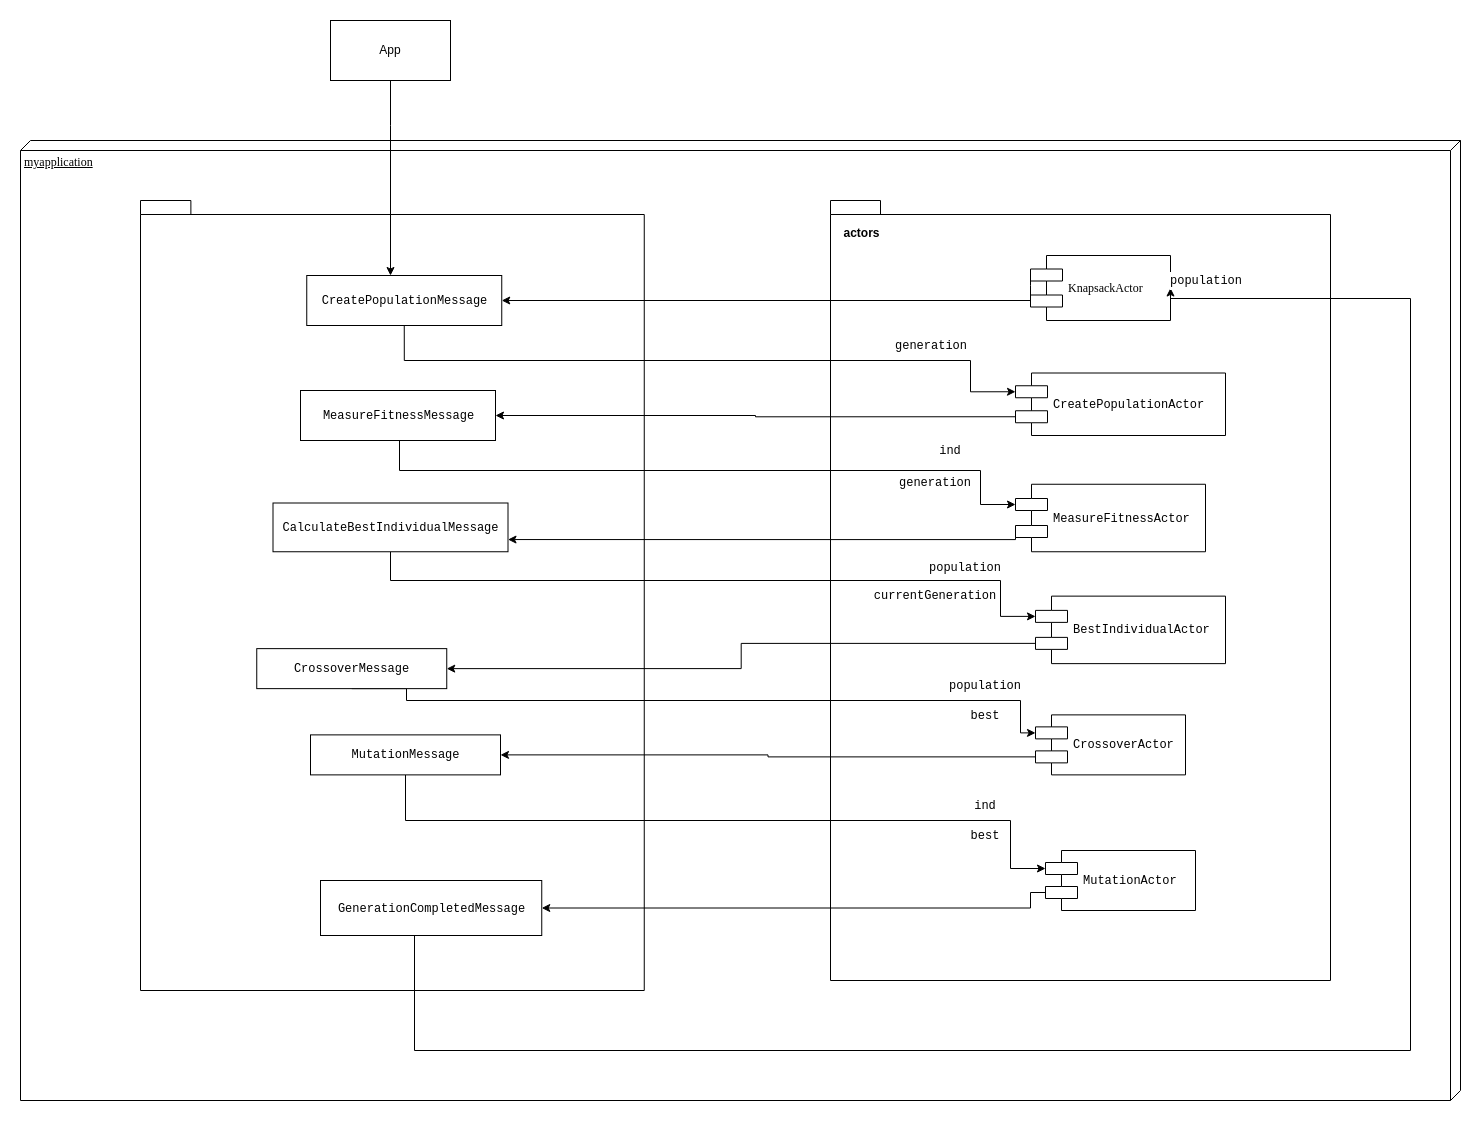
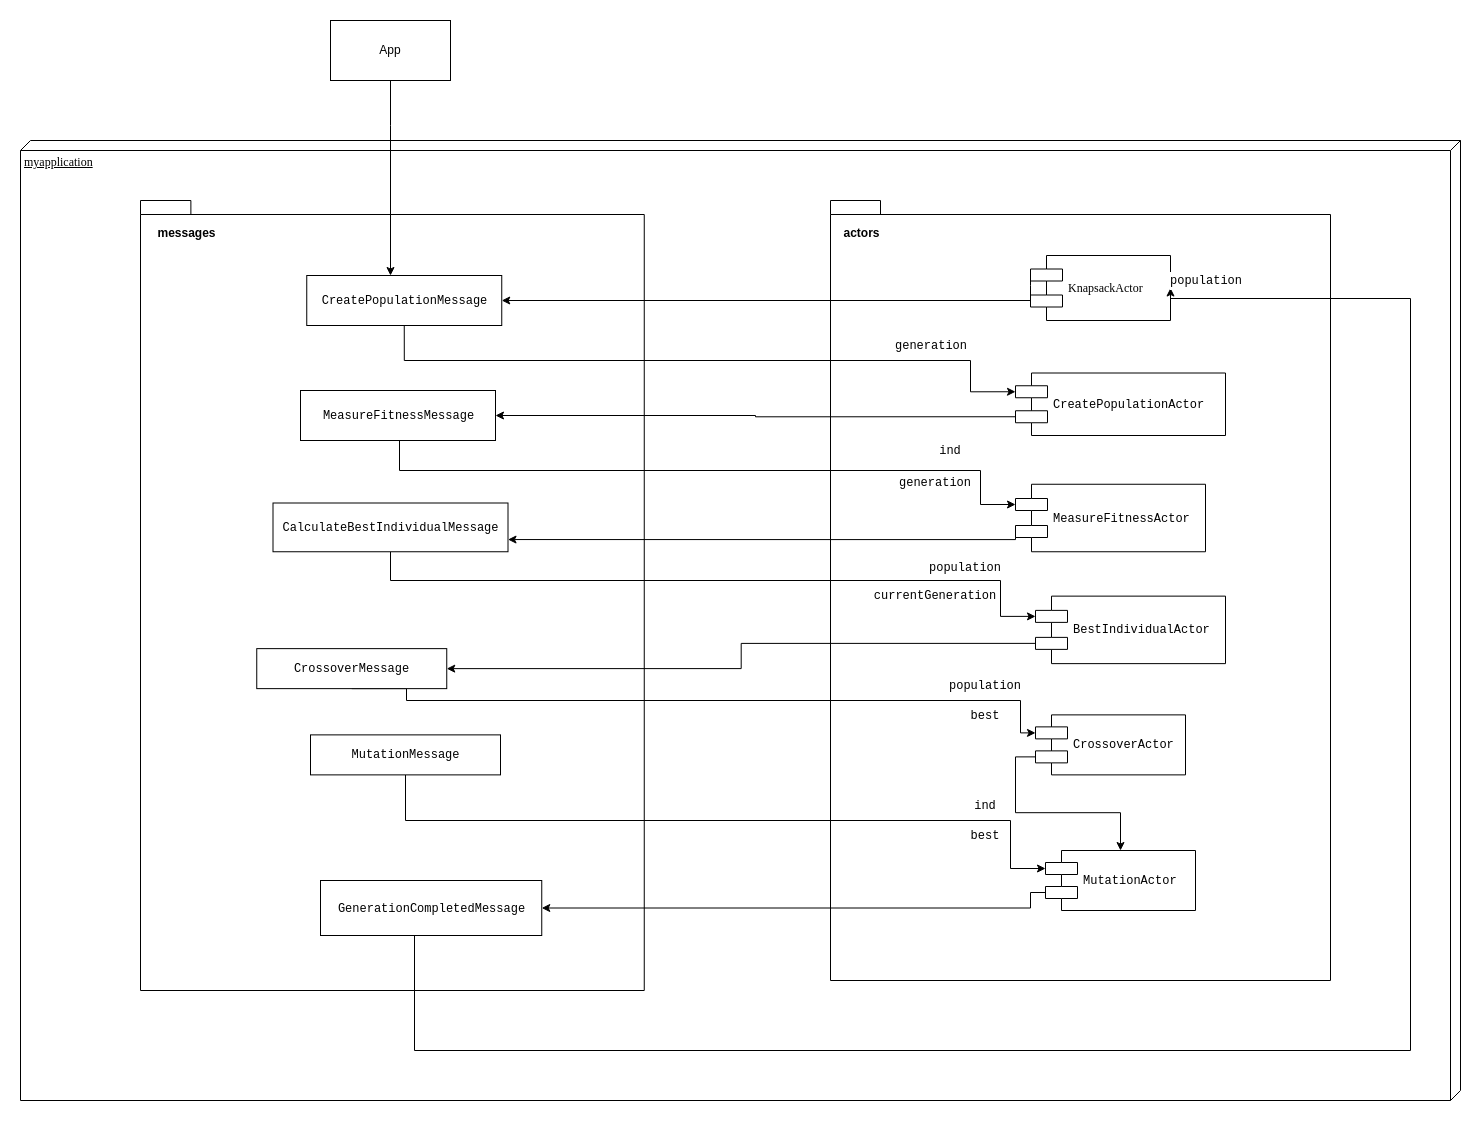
none -> (187, 234)
(763, 755) -> (1056, 813)
